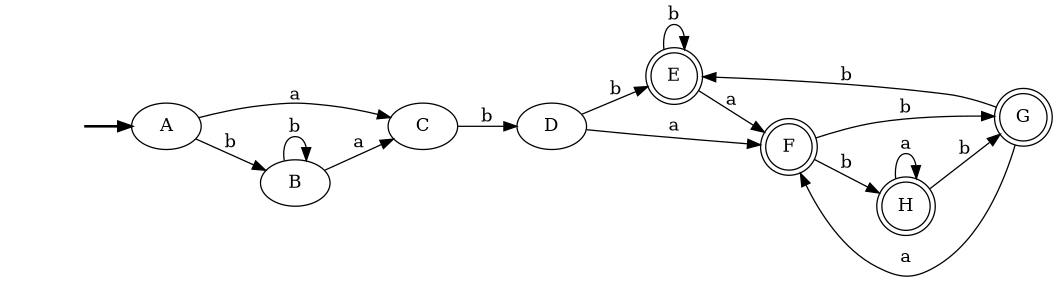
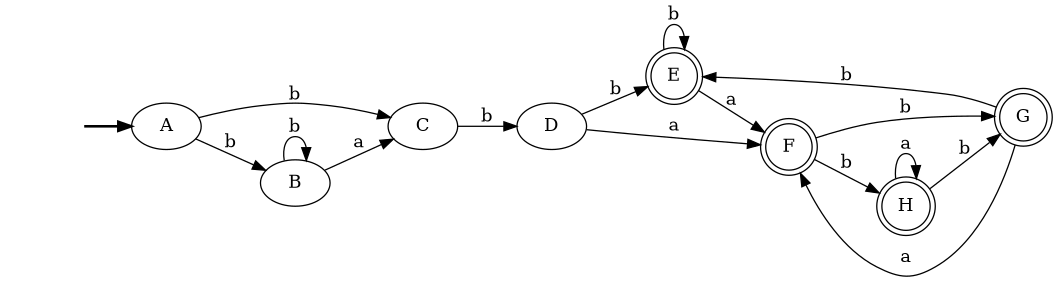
(295, 95) -> (295, 95)
